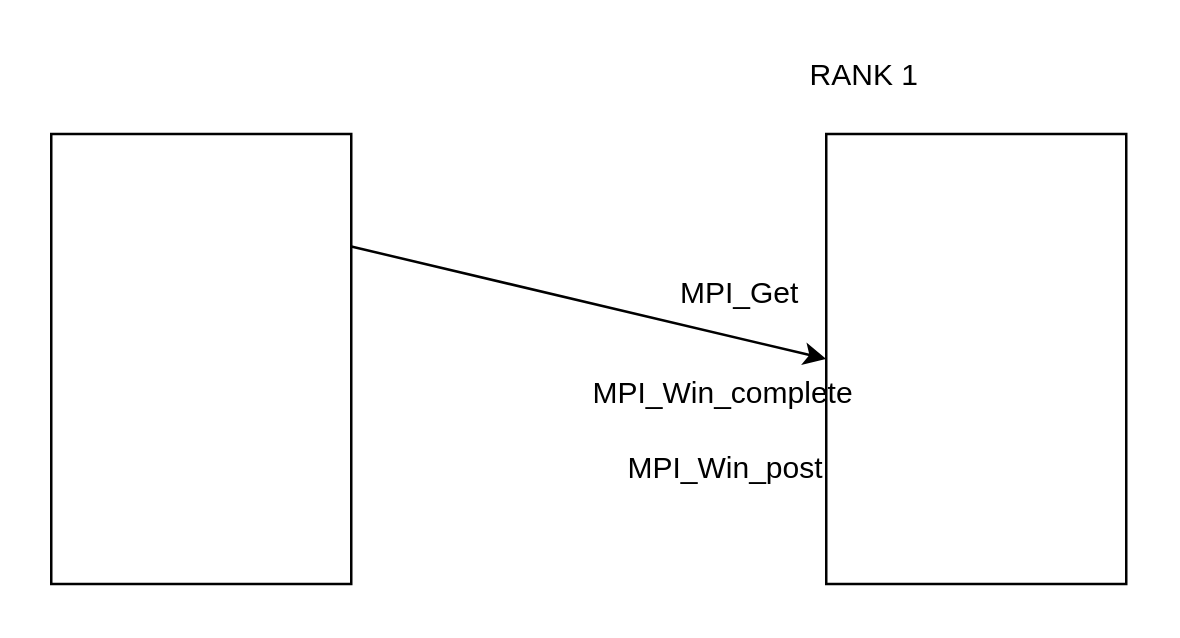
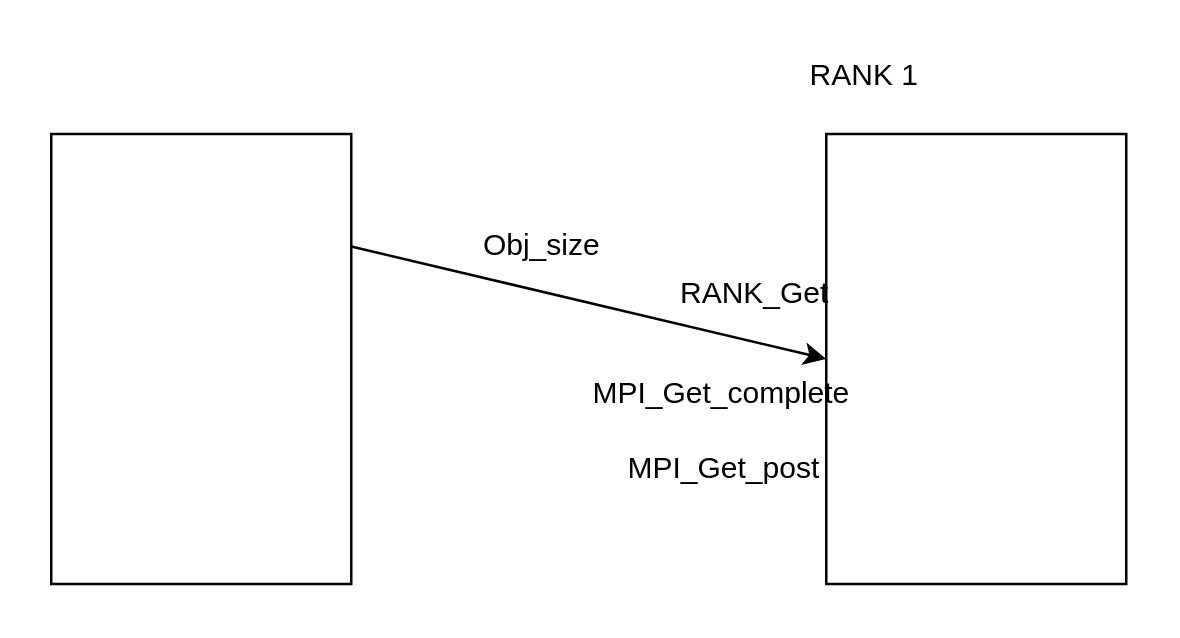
none -> (541, 246)
(740, 294) -> (748, 294)
(720, 394) -> (724, 394)
(726, 469) -> (730, 469)
